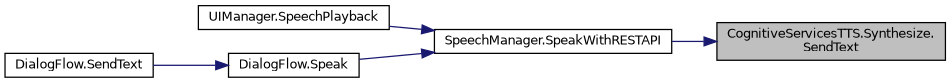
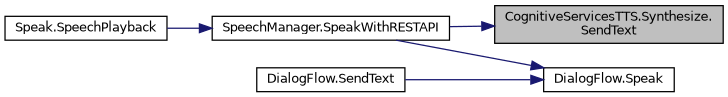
(294, 18) -> (86, 28)
(390, 56) -> (464, 53)
